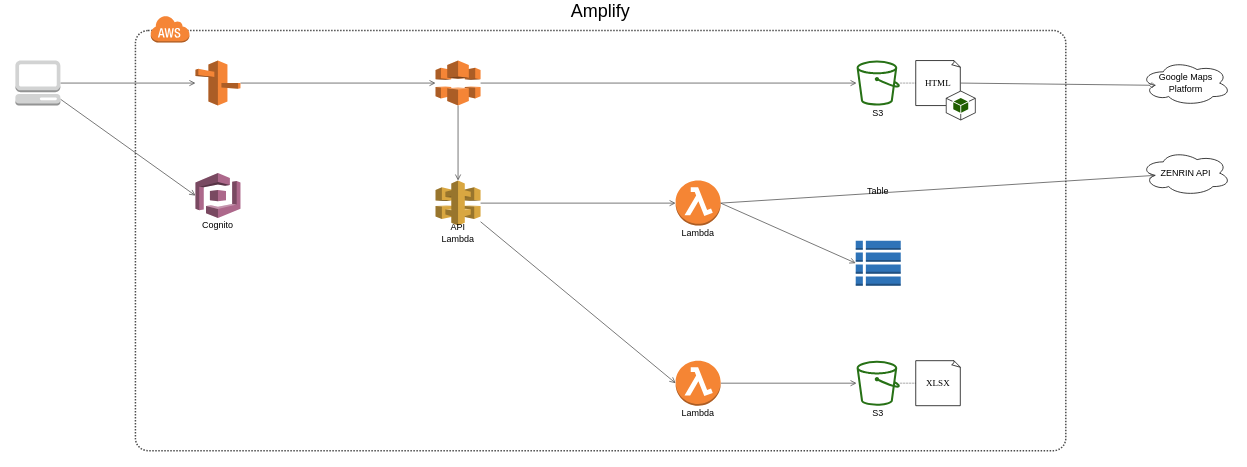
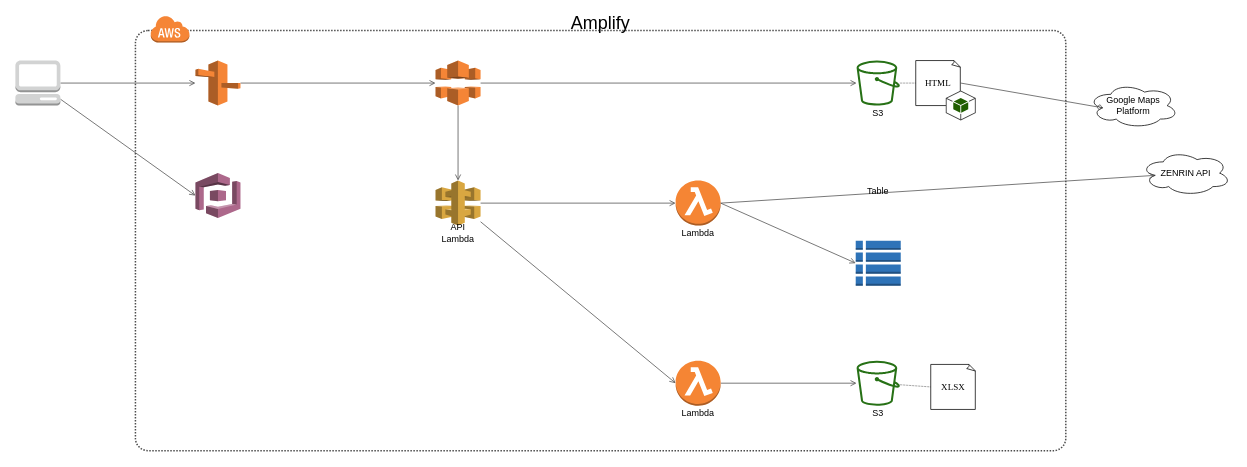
(600, 12) -> (600, 23)
(1185, 83) -> (1133, 105)
(218, 225) -> none
(938, 383) -> (953, 387)
